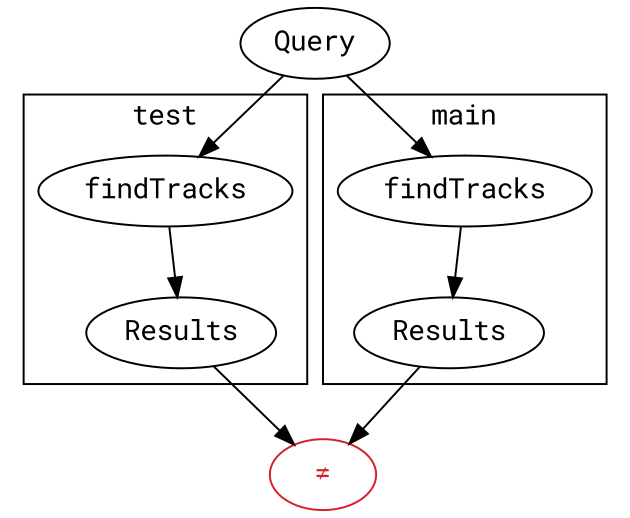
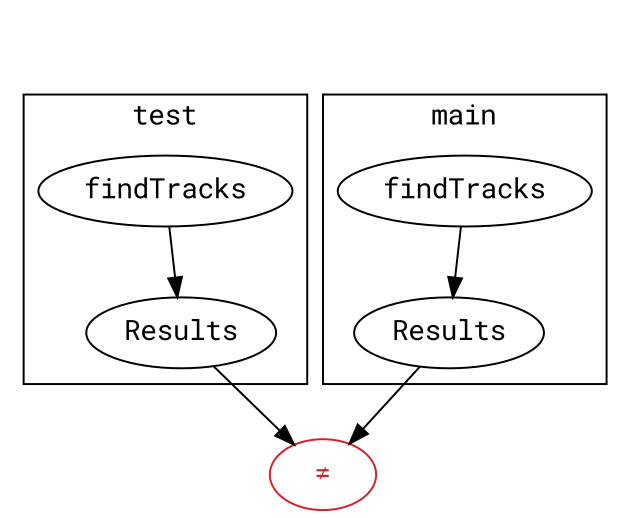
(315, 43) -> none
